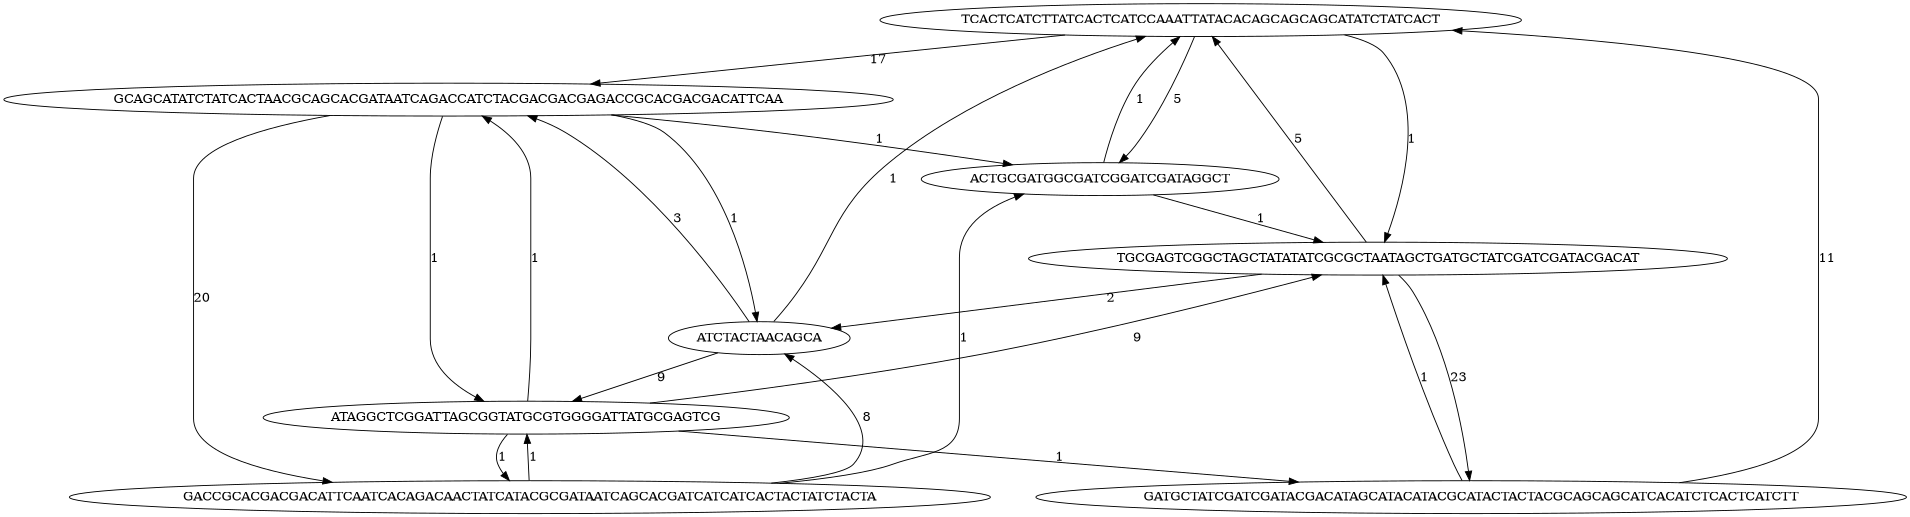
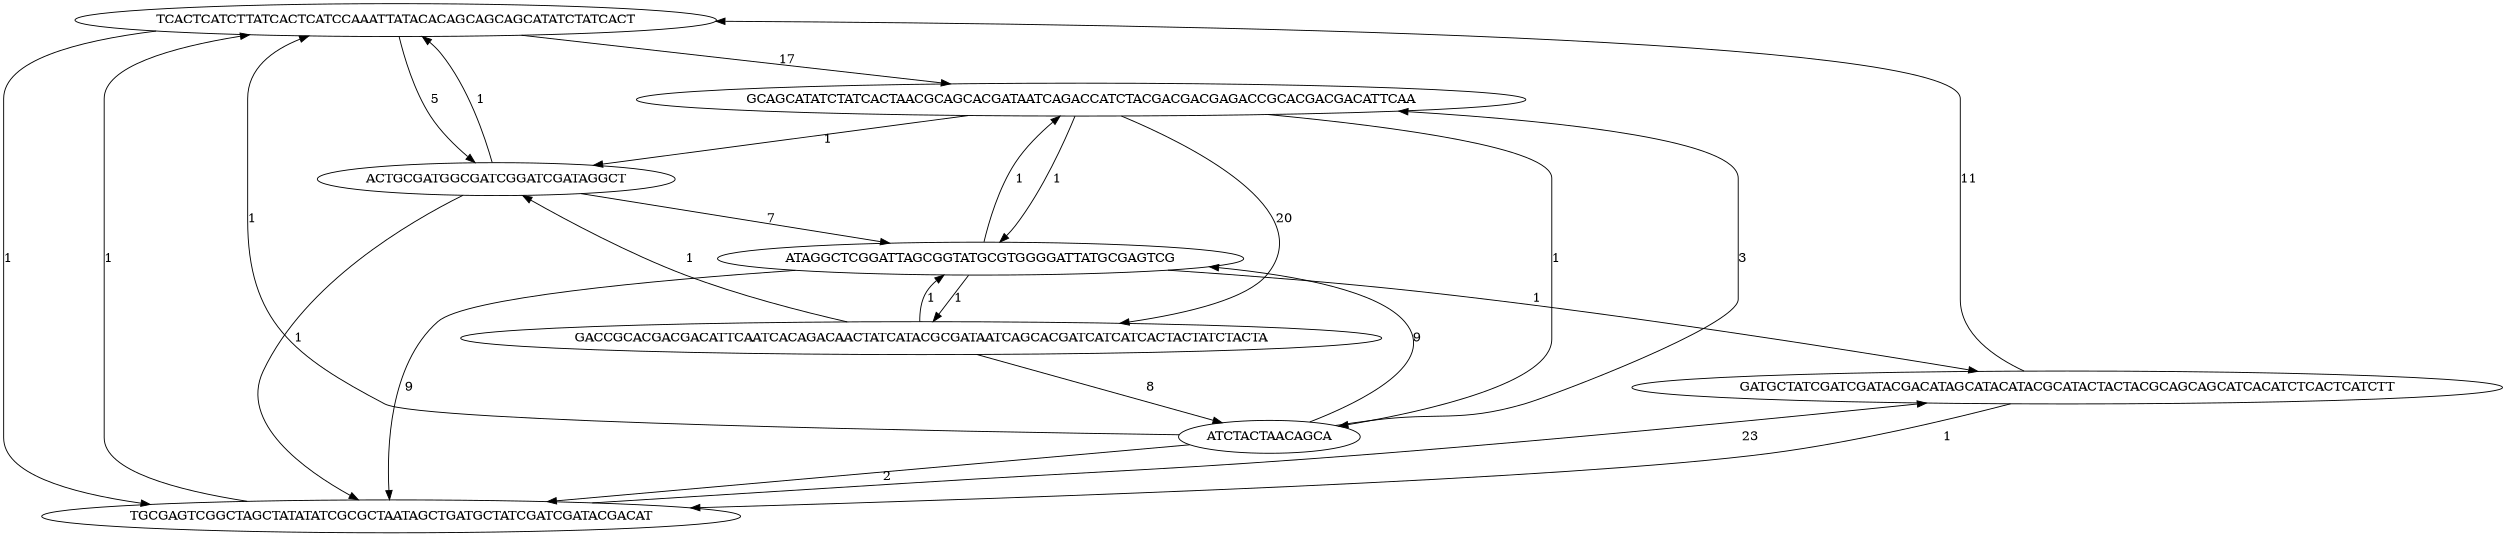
(1298, 139) -> (109, 259)
none -> (731, 218)
(1051, 301) -> (873, 473)
